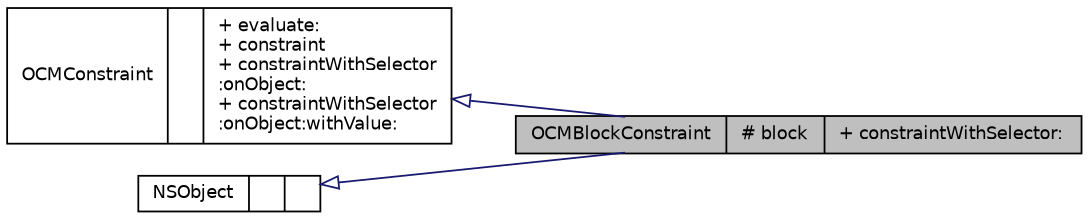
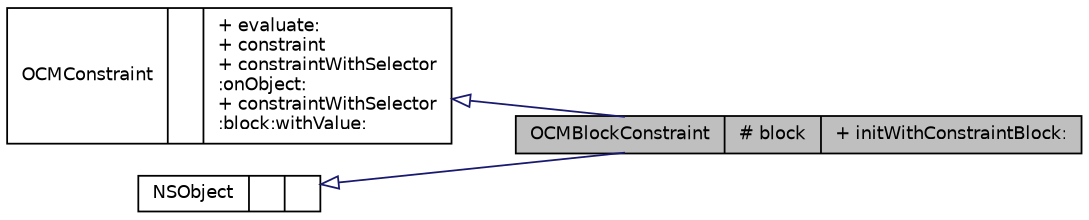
(308, 124) -> (293, 124)
(951, 134) -> (951, 134)
